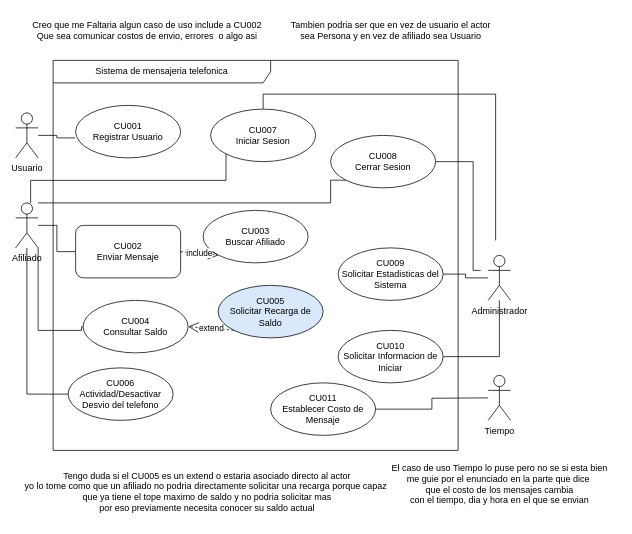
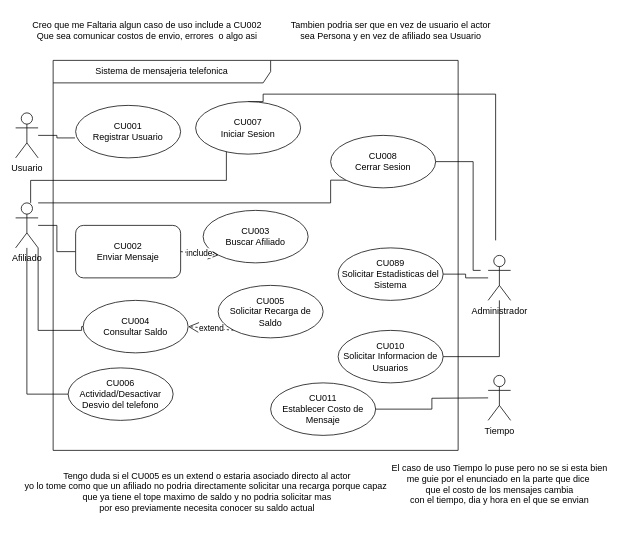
(263, 135) -> (248, 128)
(390, 274) -> (390, 274)
(270, 312) -> (270, 312)
(390, 357) -> (390, 357)
